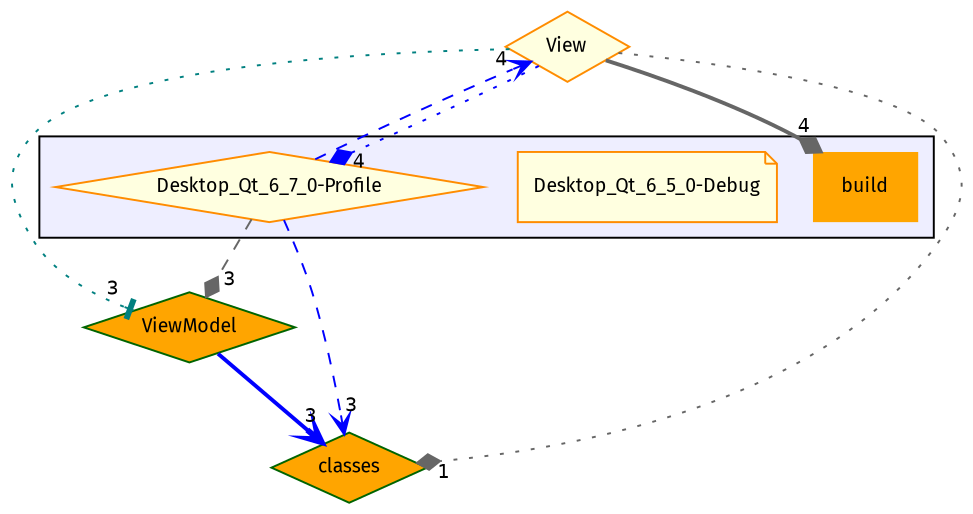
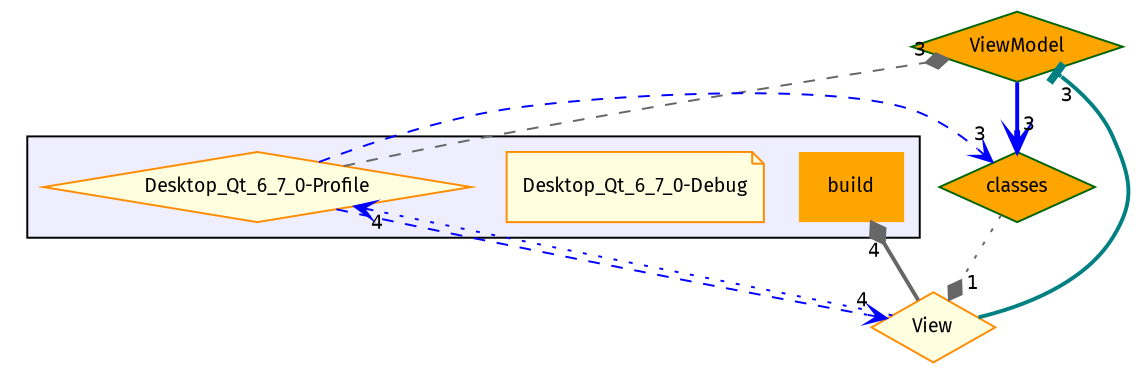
(151, 84) -> (1119, 226)
(446, 110) -> (633, 263)
(647, 187) -> (635, 187)
(904, 282) -> (981, 248)
